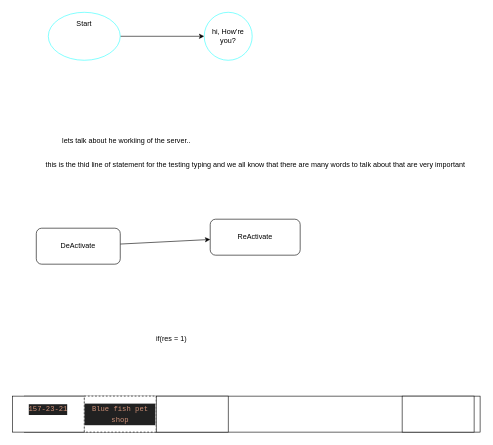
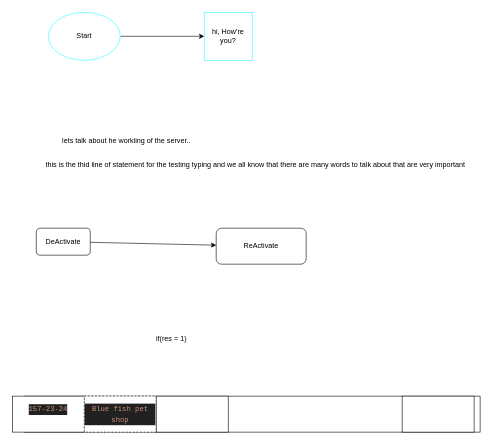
(84, 24) -> (84, 36)
(228, 36) -> (228, 36)
(255, 237) -> (261, 246)
(78, 246) -> (63, 242)
(48, 414) -> (48, 414)
